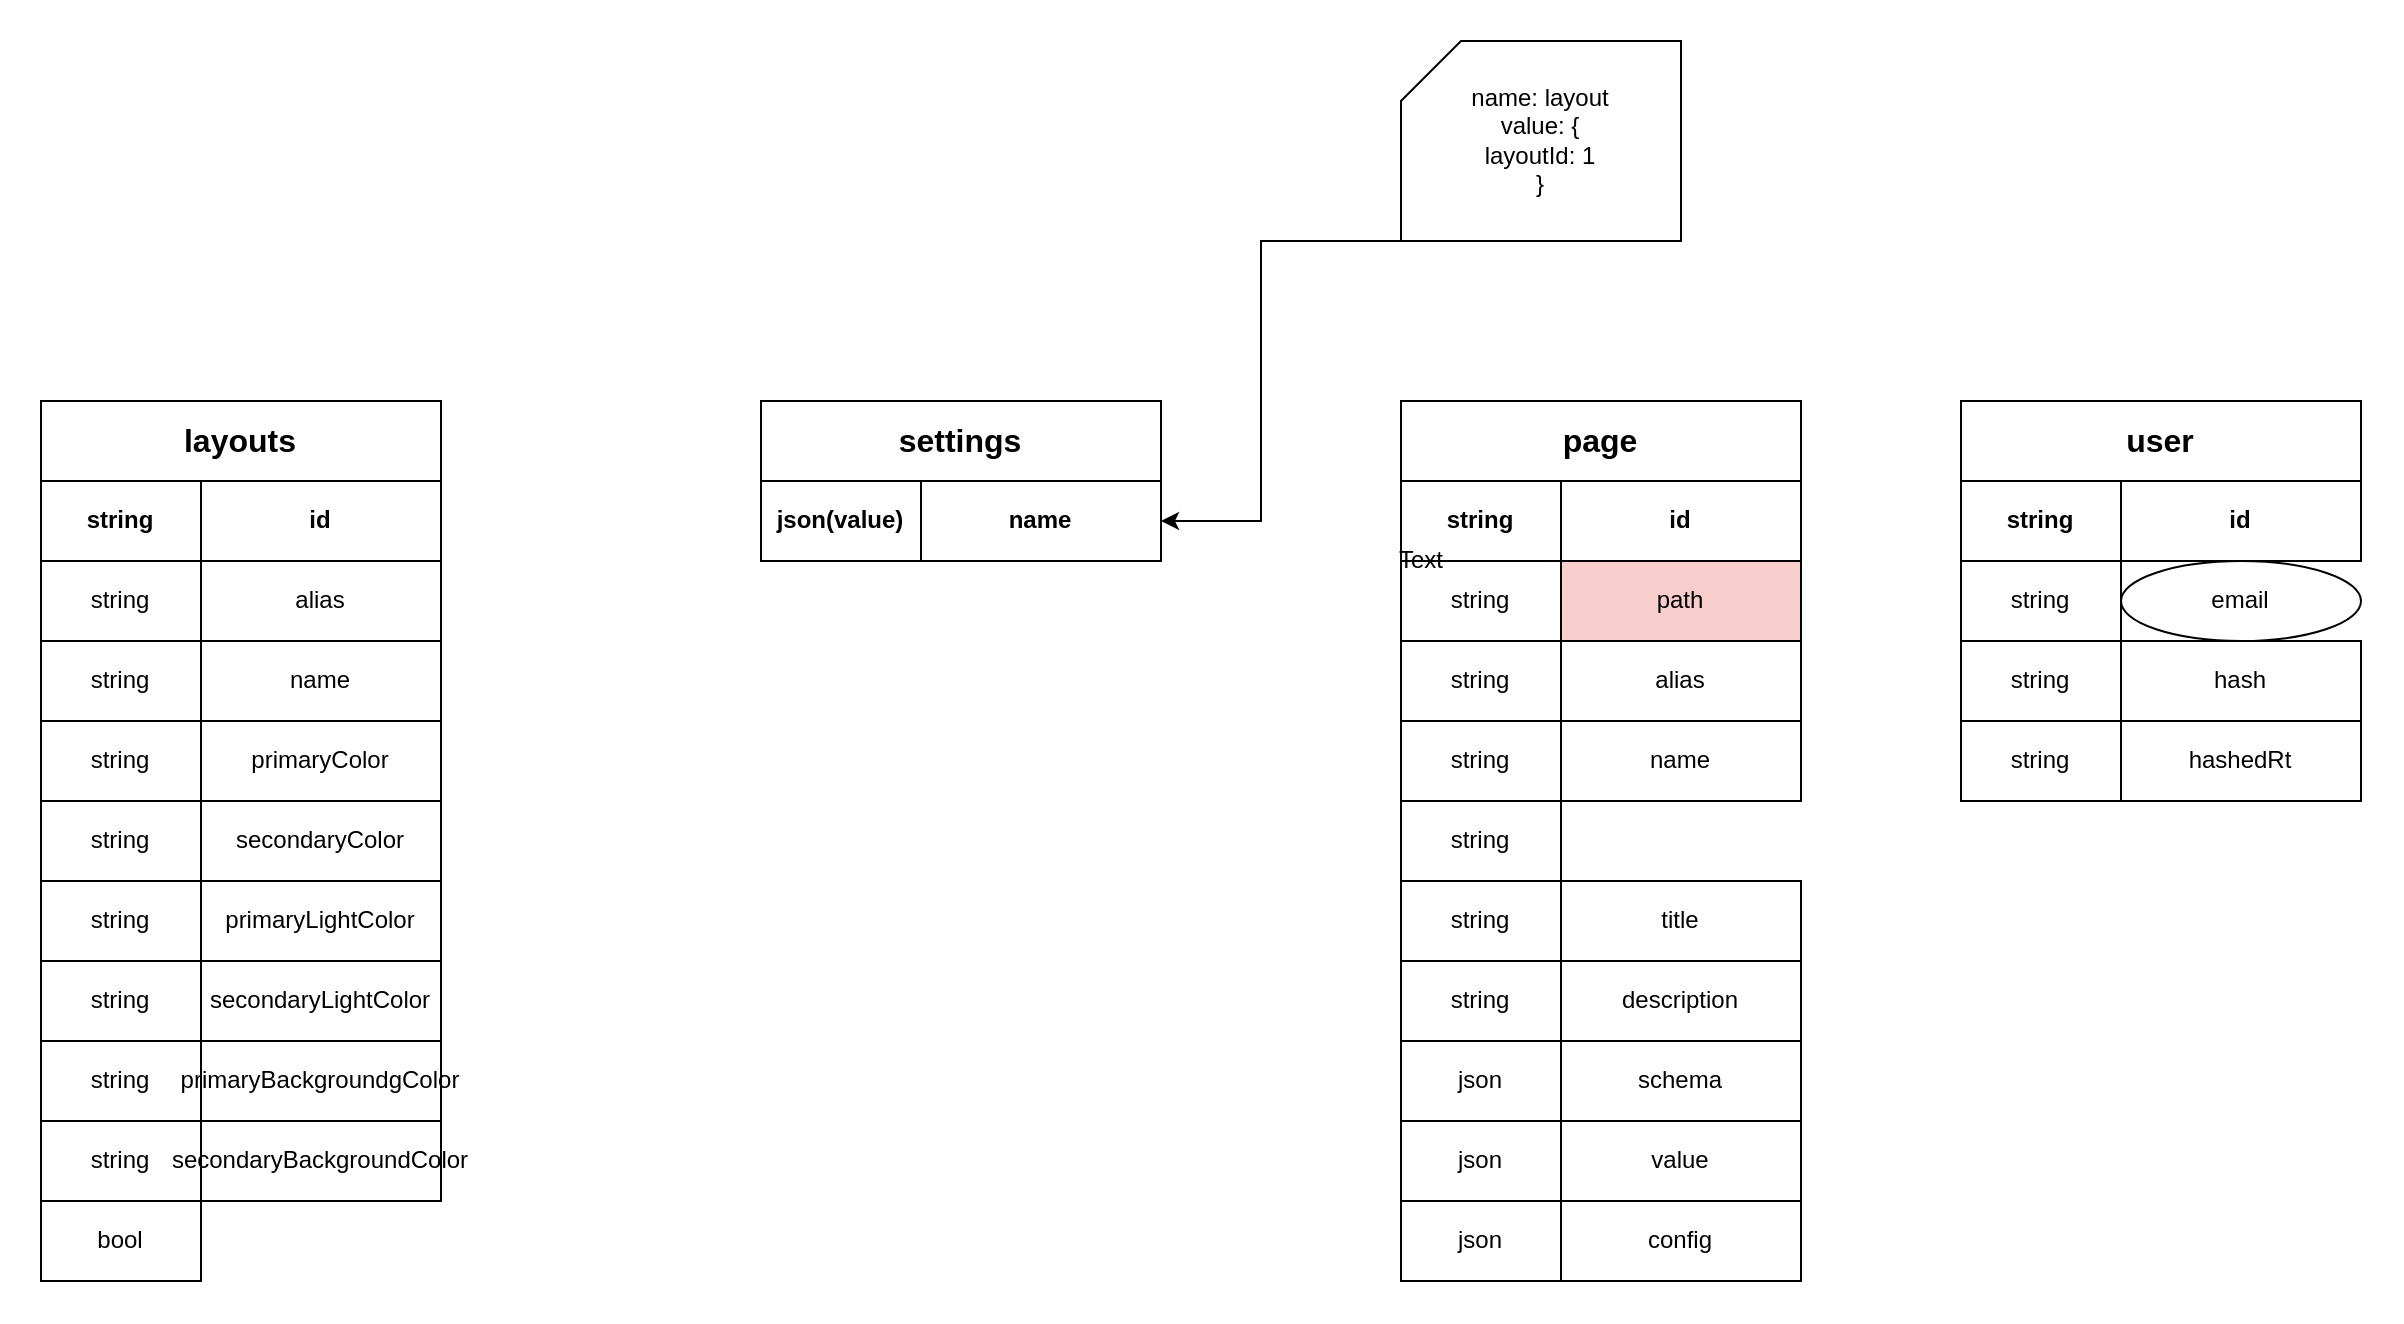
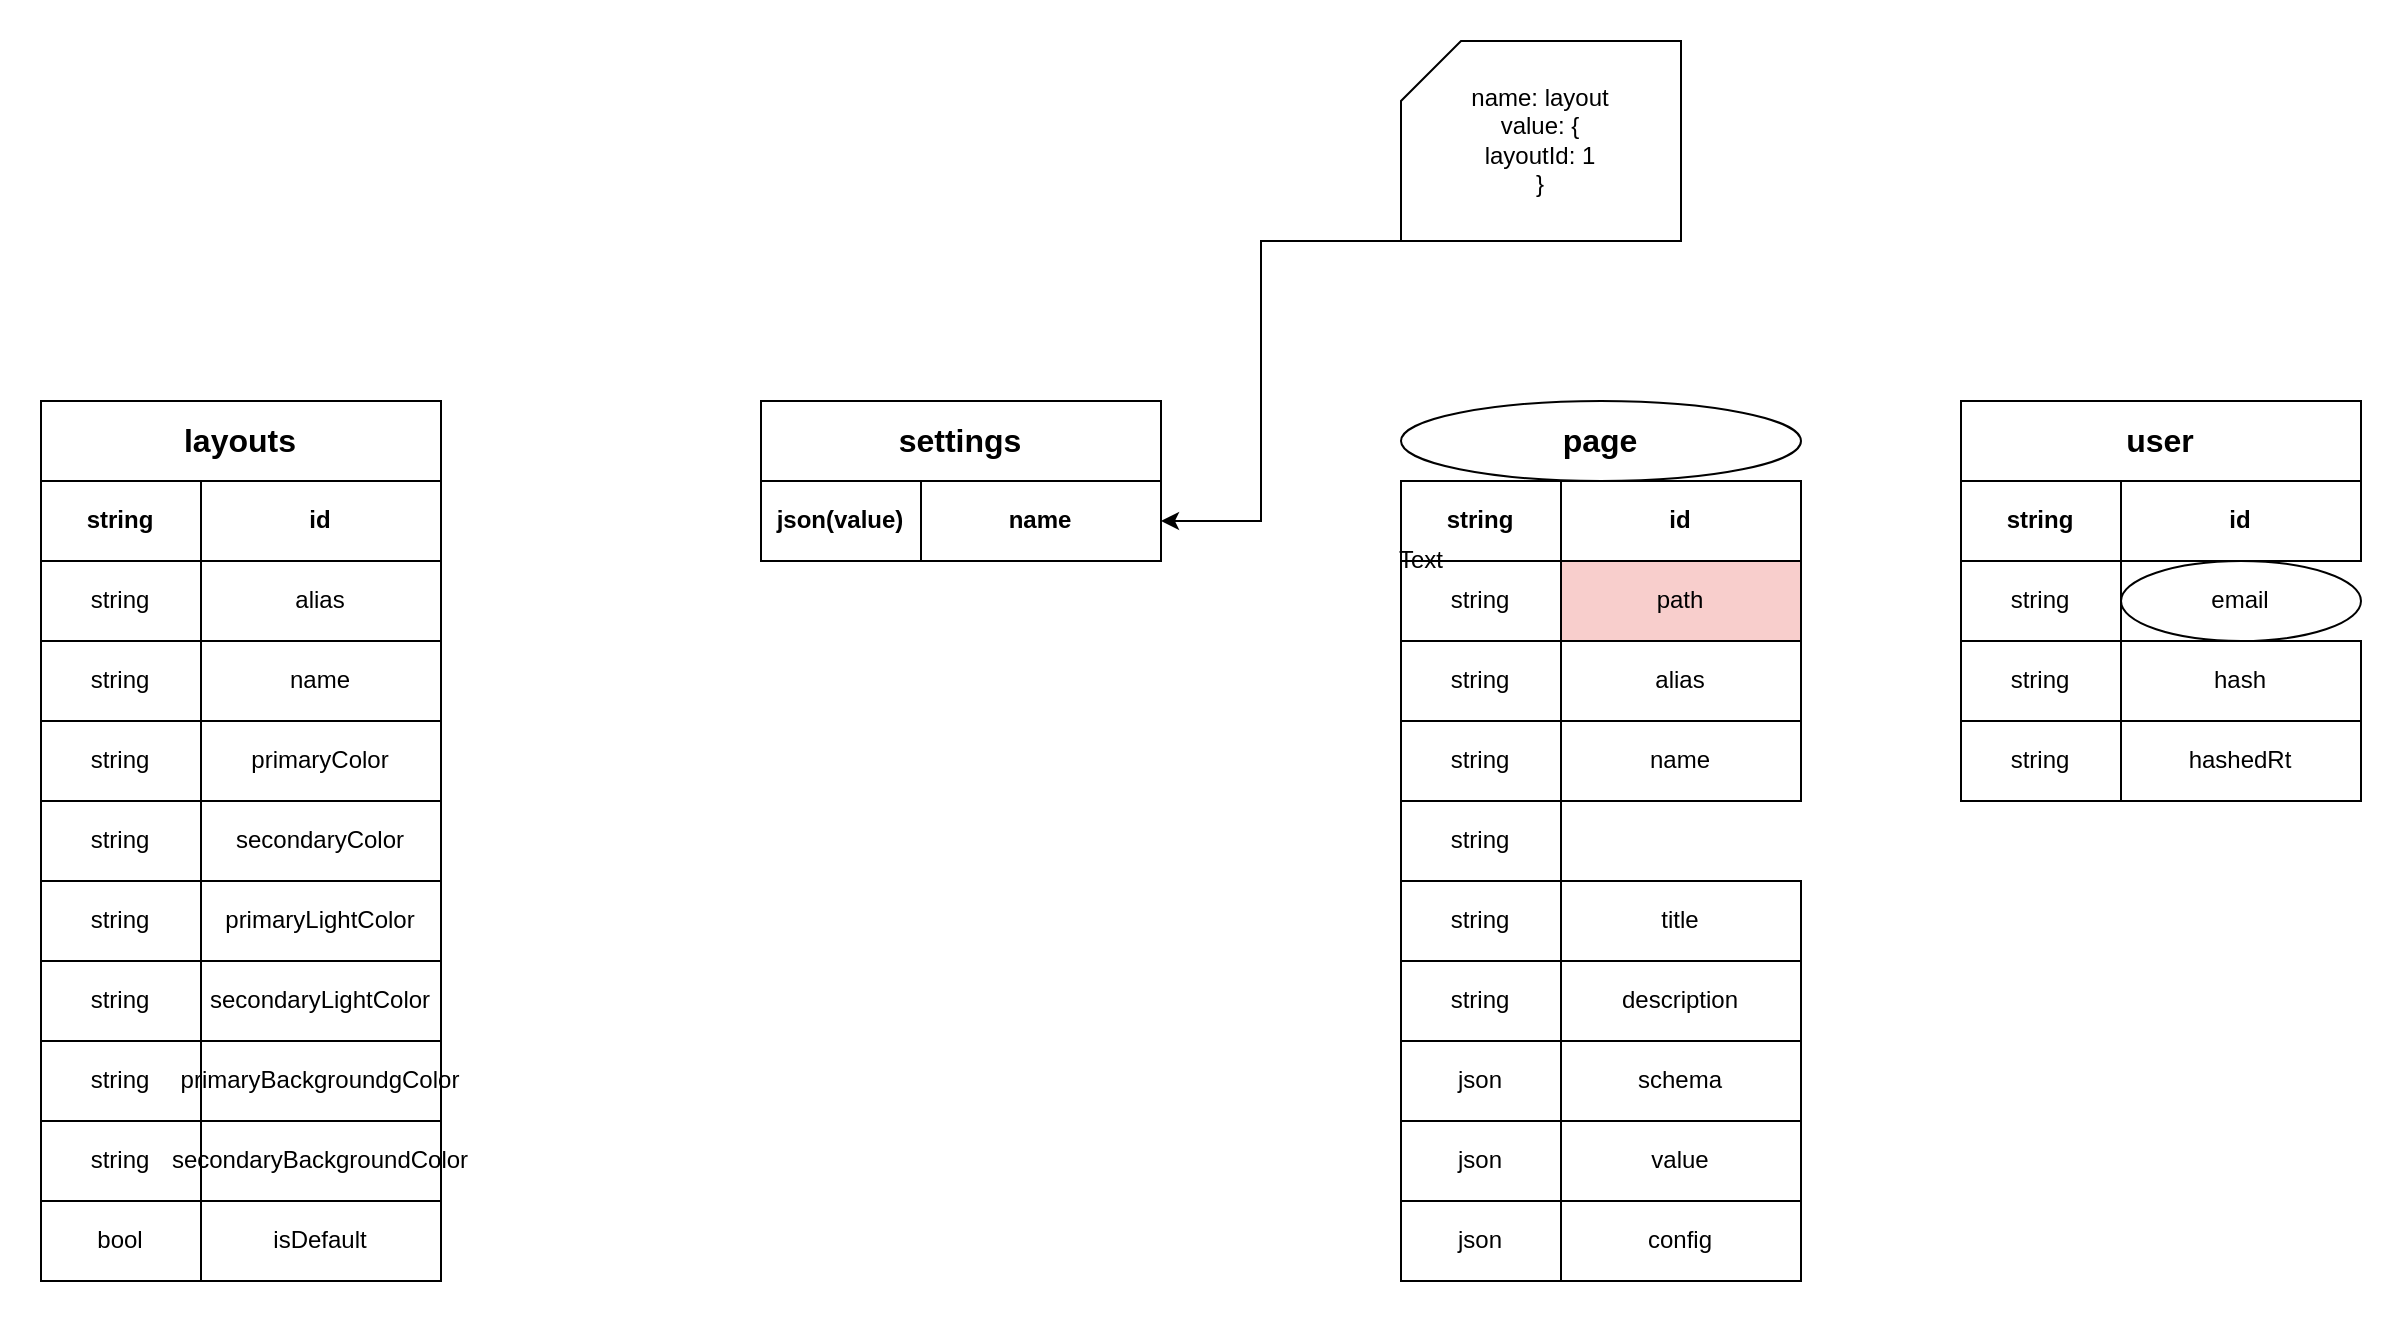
(1601, 441) -> (1601, 441)
none -> (321, 1241)
